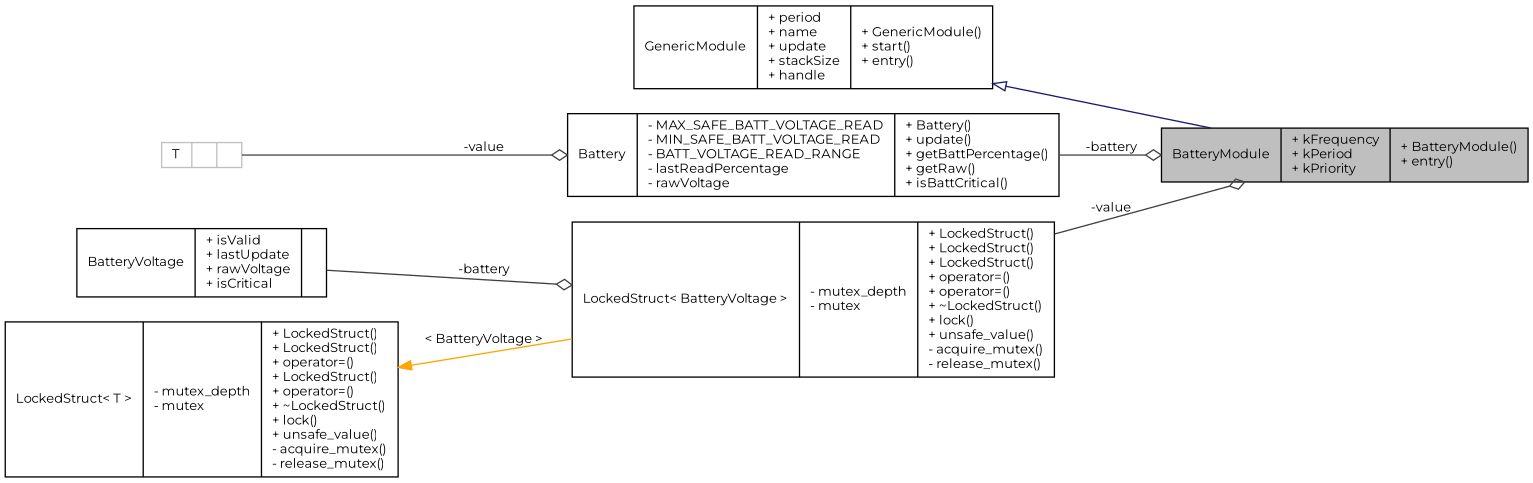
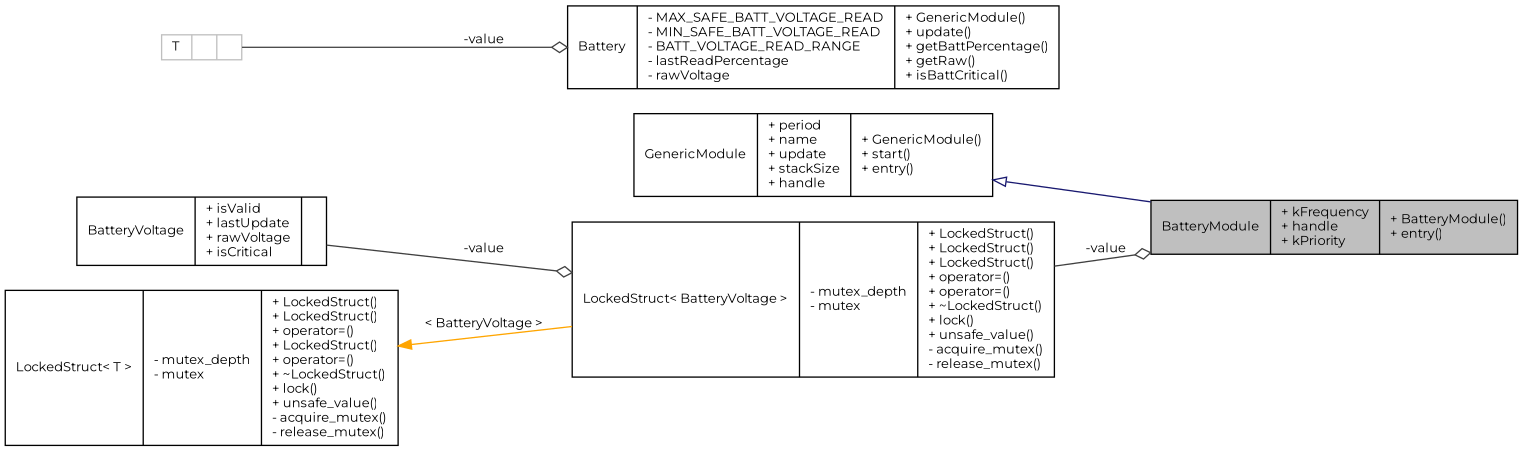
(939, 125) -> (966, 18)
(1322, 154) -> (1310, 227)
(1102, 155) -> none
(483, 270) -> (483, 249)
